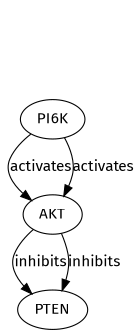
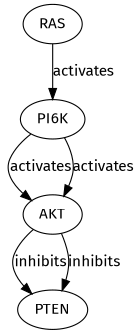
none -> (53, 24)
